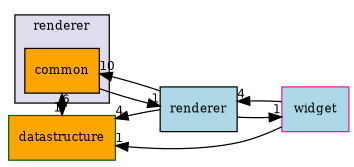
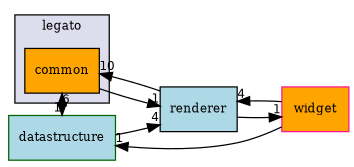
(62, 27) -> (62, 27)
(315, 109) -> (315, 109)
(144, 112) -> (132, 132)
(62, 138) -> (62, 138)
